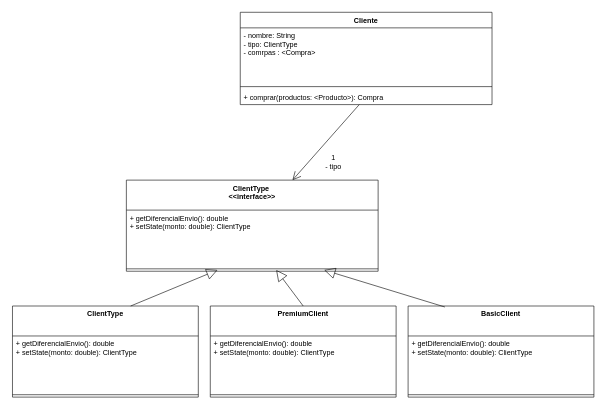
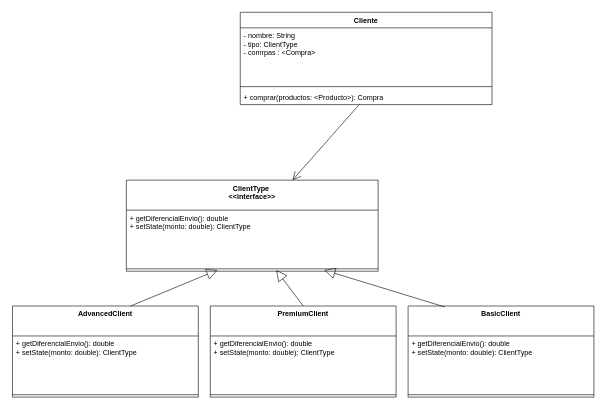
(333, 162) -> none
(105, 314) -> (105, 314)
